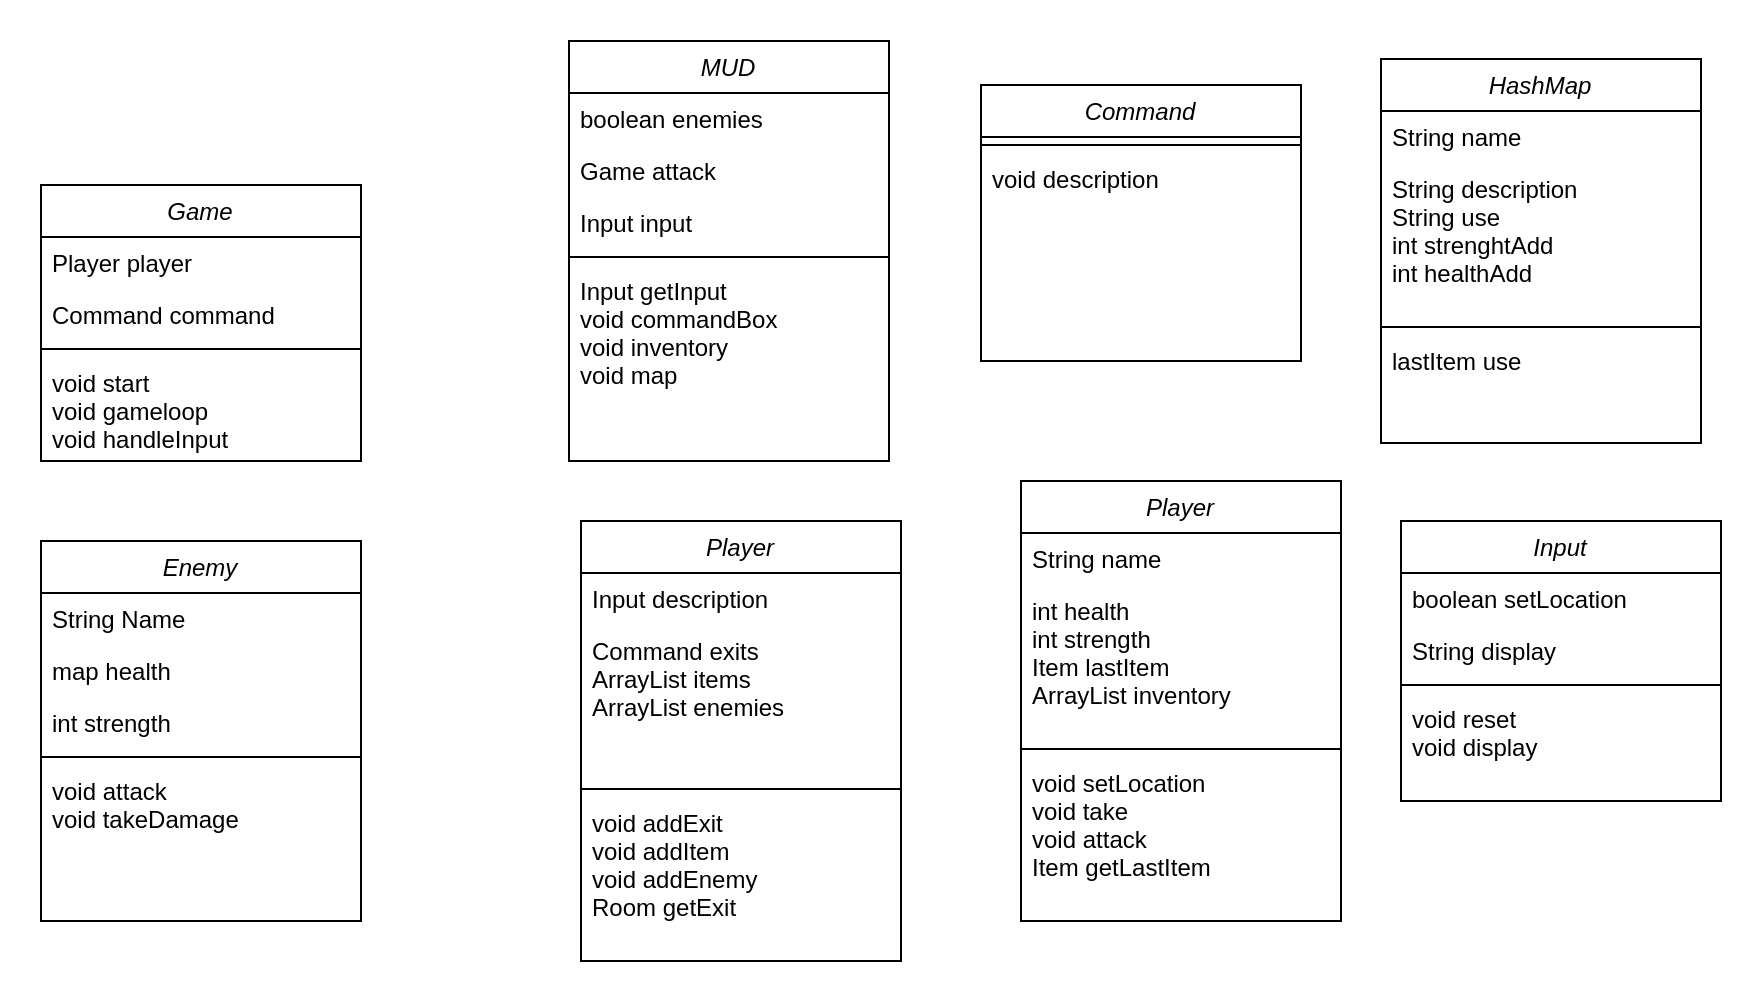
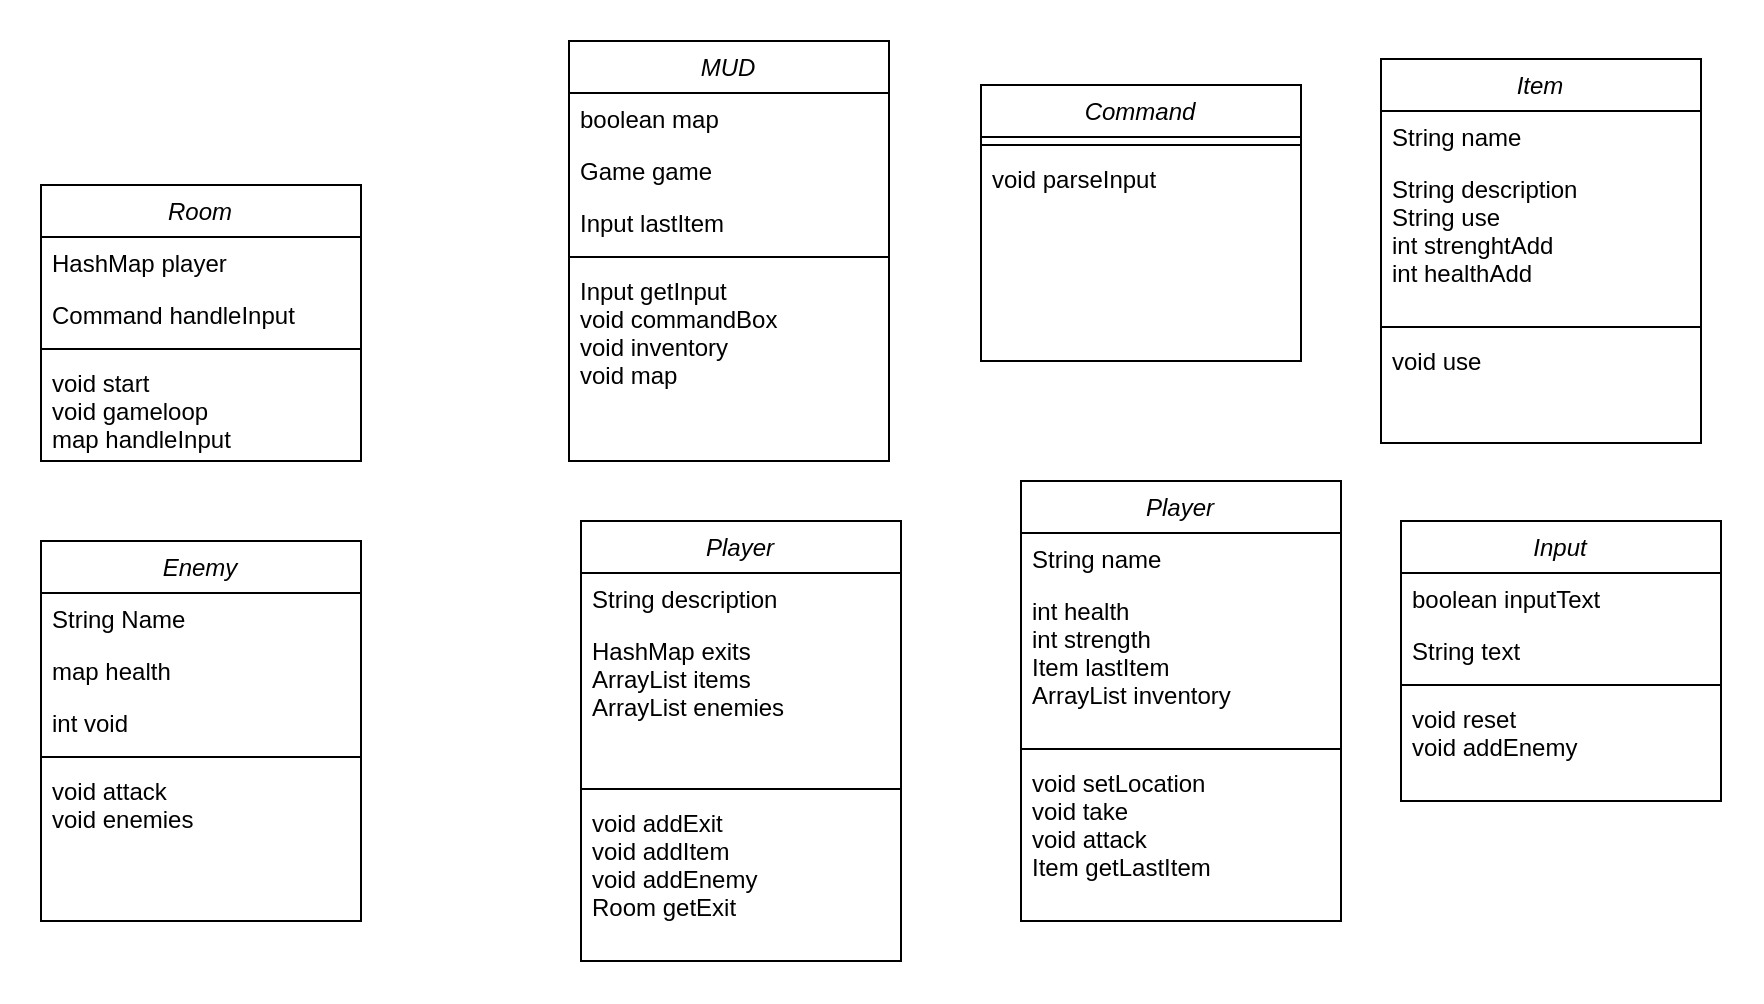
(1540, 86) -> (1540, 86)
(671, 120) -> (648, 120)
(651, 172) -> (637, 172)
(1087, 180) -> (1087, 180)
(200, 212) -> (200, 212)
(648, 224) -> (668, 224)
(130, 264) -> (140, 264)
(150, 316) -> (173, 316)
(1466, 362) -> (1440, 362)
(113, 384) -> (113, 384)
(697, 600) -> (700, 600)
(1530, 600) -> (1517, 600)
(676, 652) -> (676, 652)
(1494, 652) -> (1480, 652)
(1473, 720) -> (1473, 720)
(126, 724) -> (96, 724)
(120, 792) -> (120, 792)
